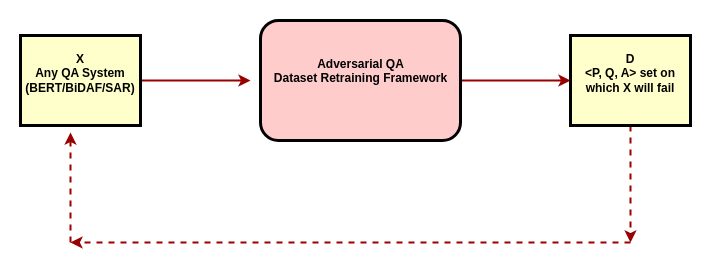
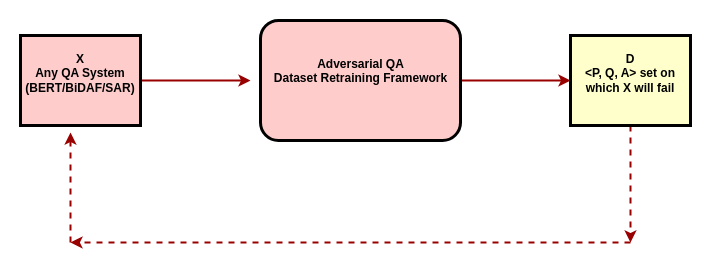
(81, 81) -> (81, 81)
